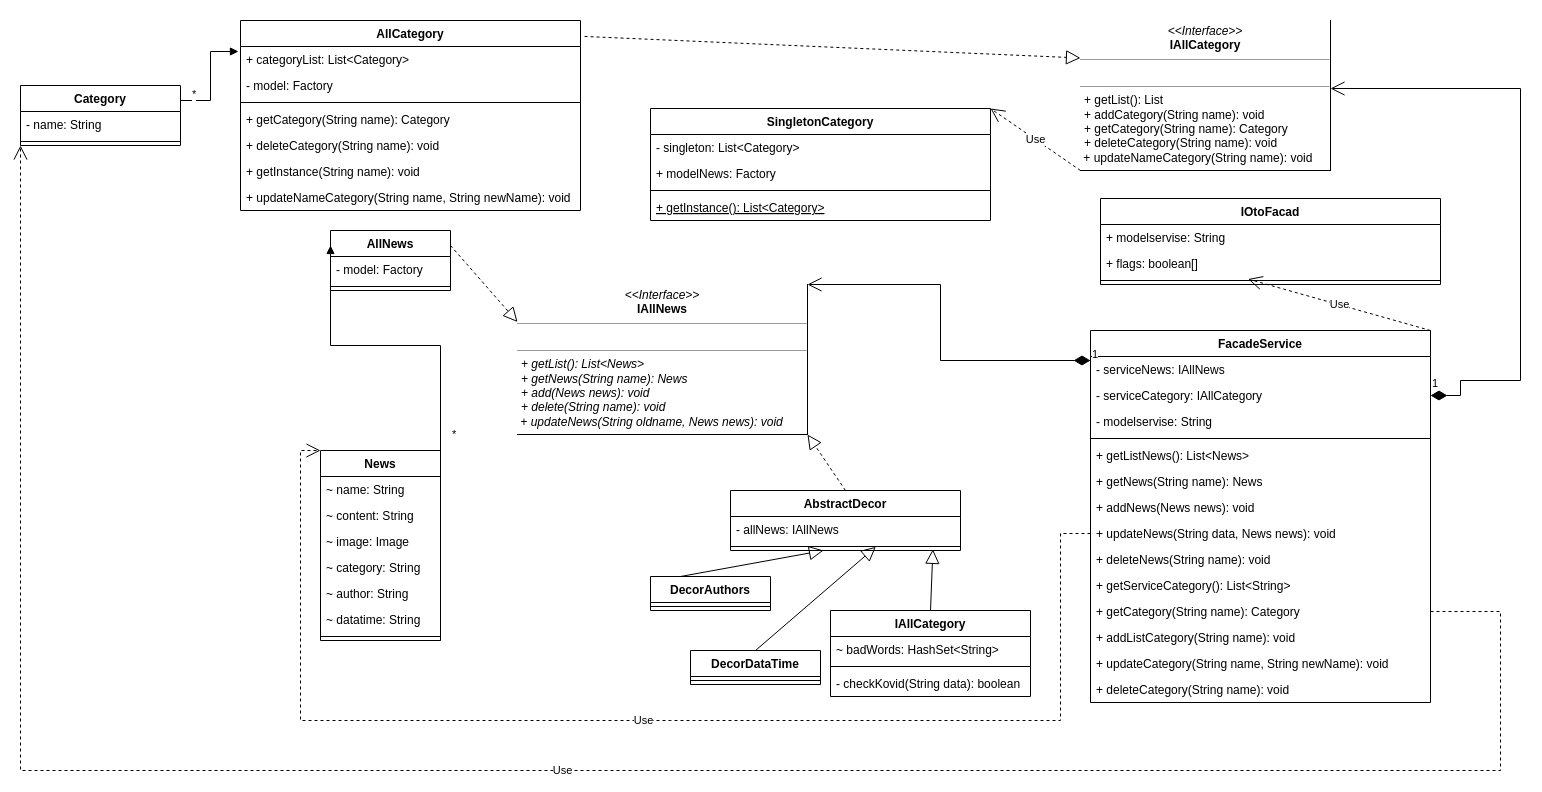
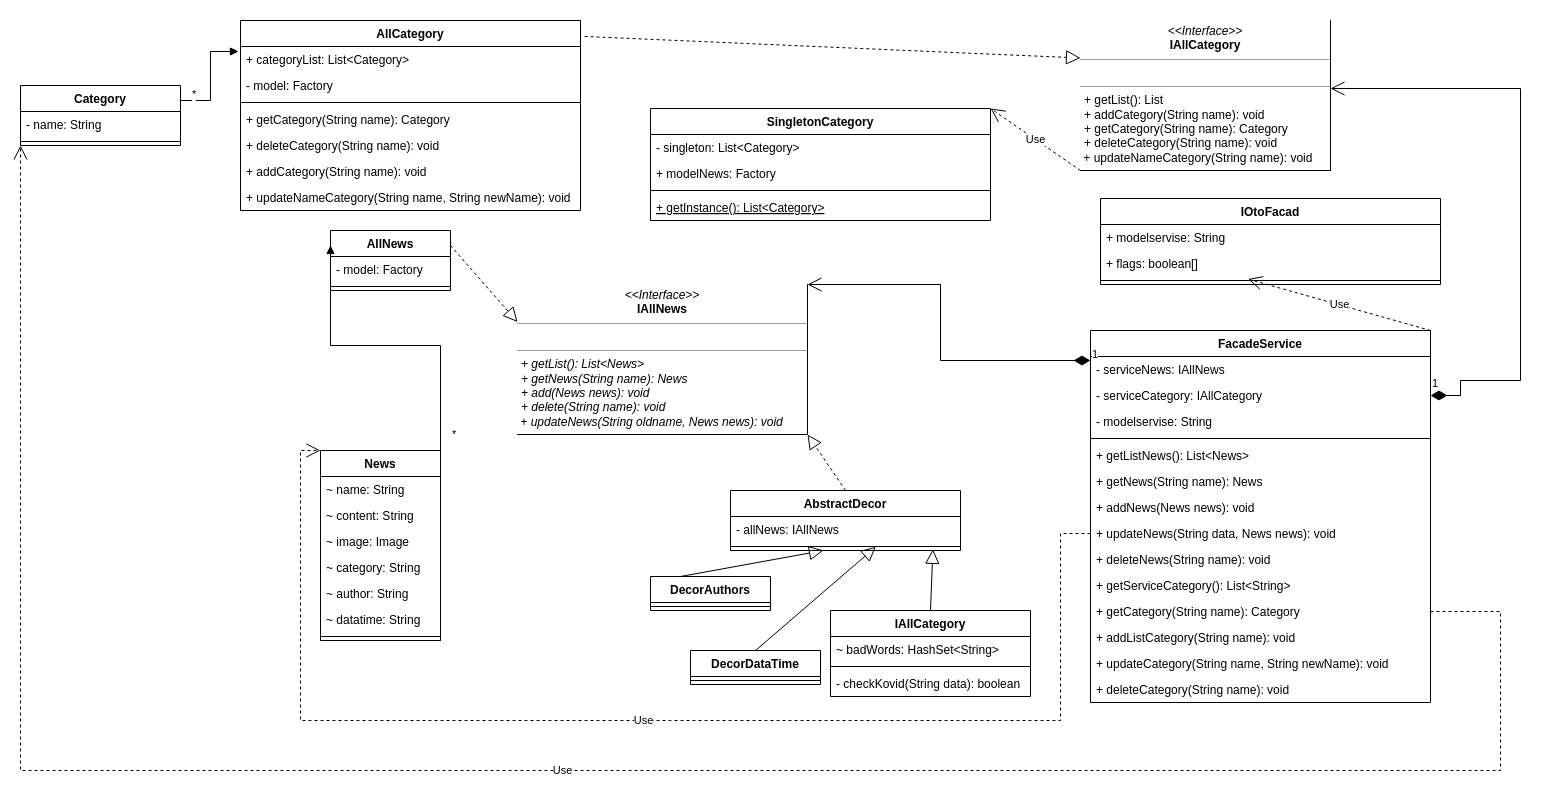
(344, 172) -> (344, 172)
